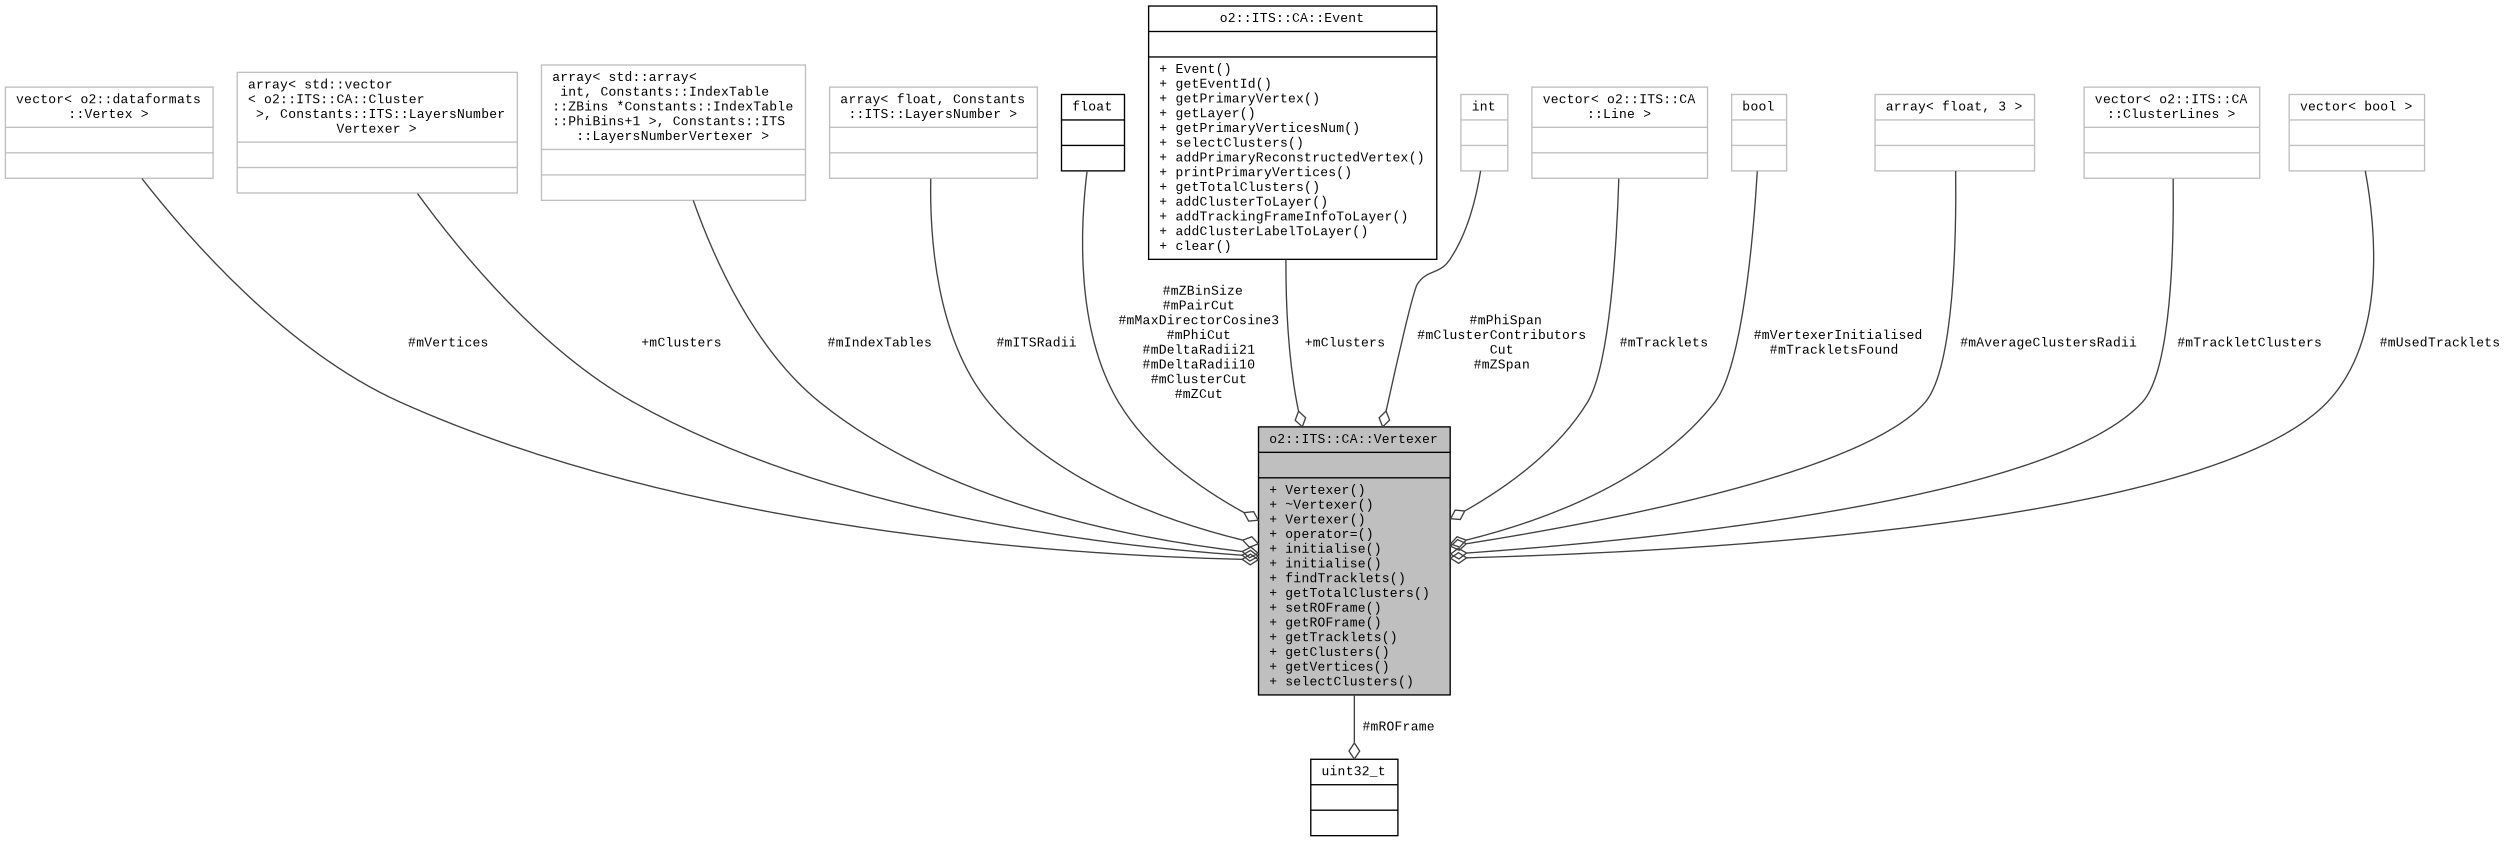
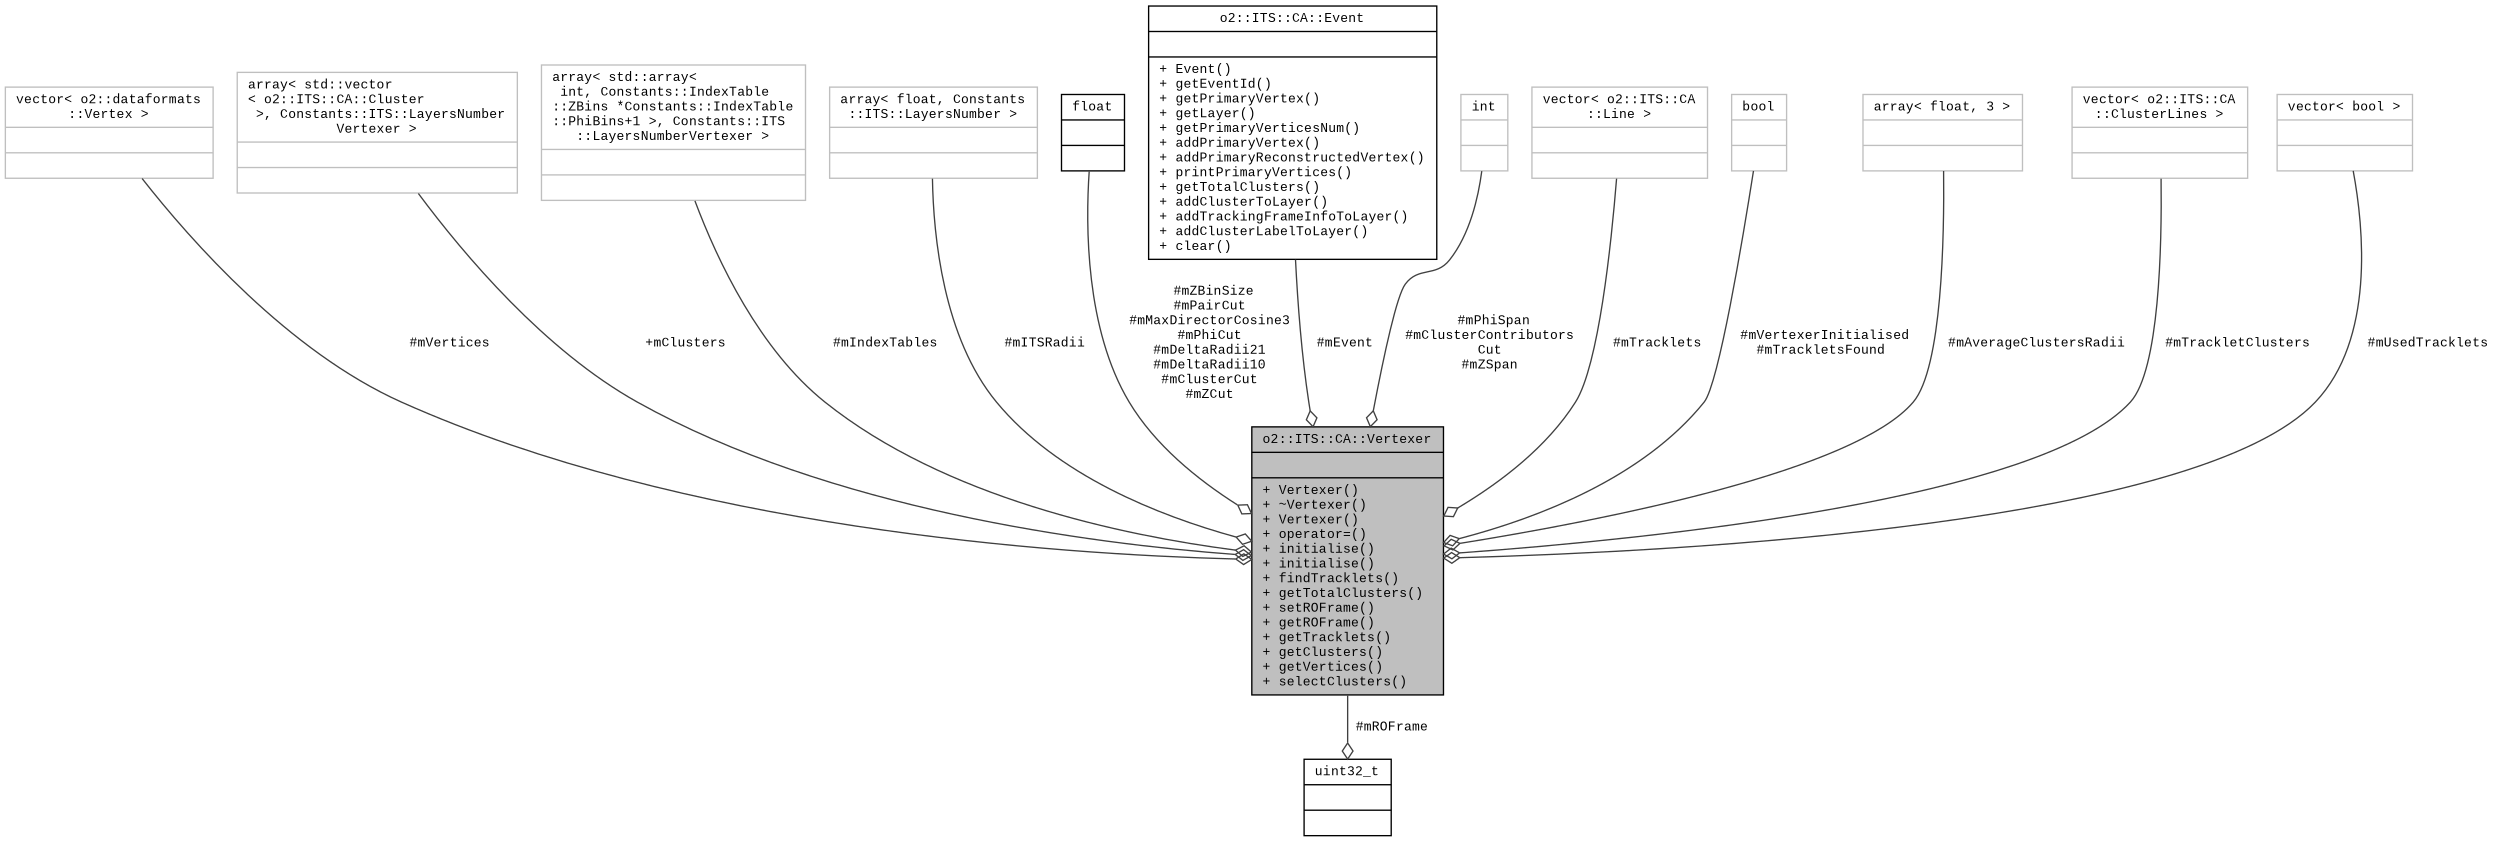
(1232, 143) -> (1240, 143)
(1342, 343) -> (1342, 343)
